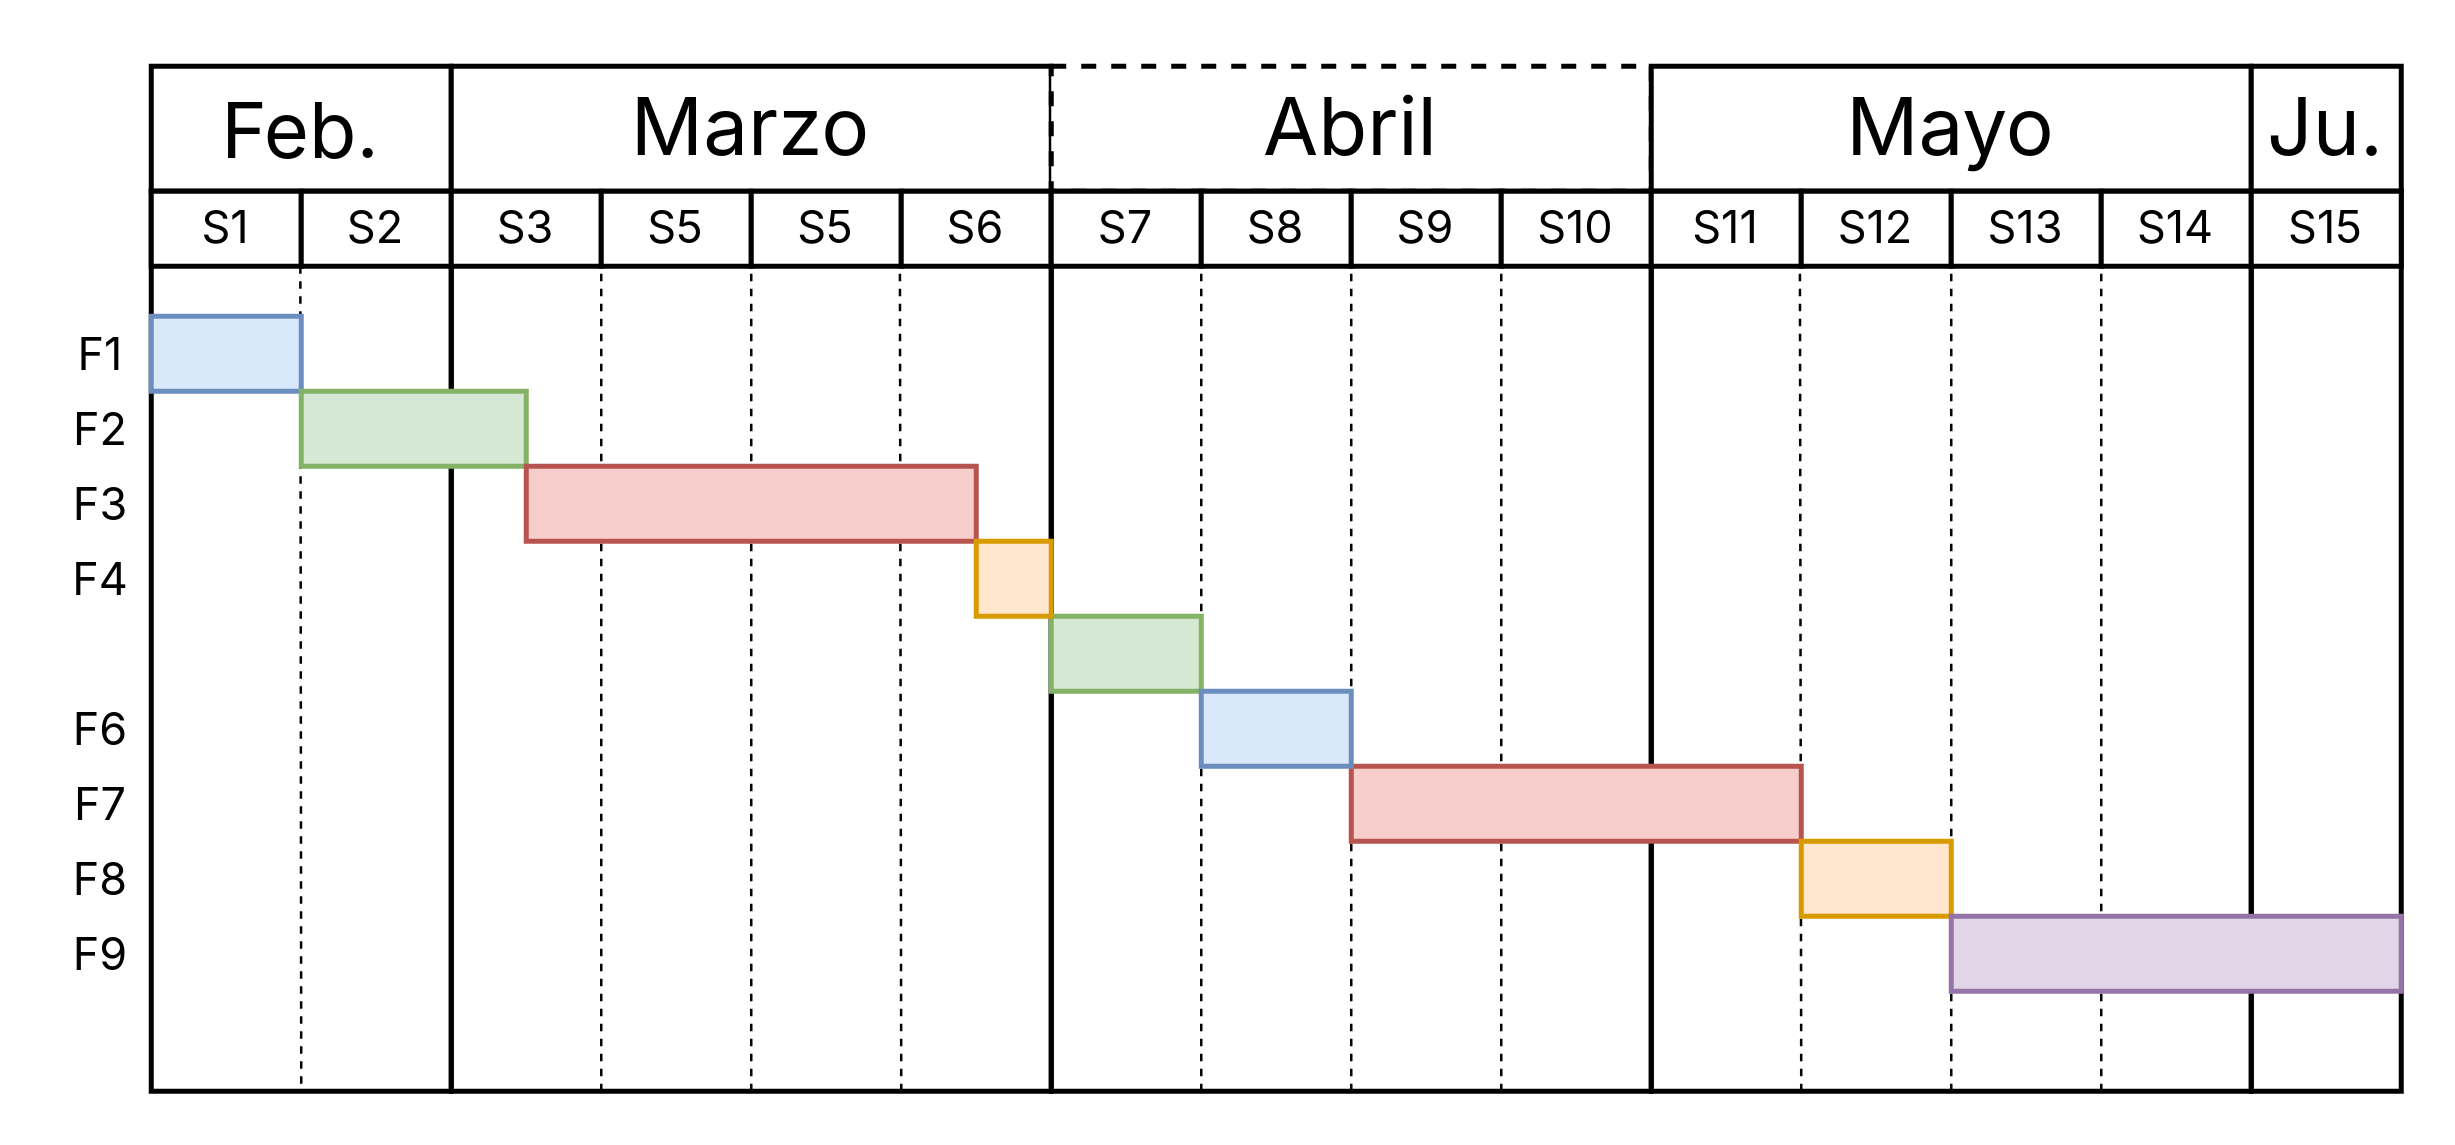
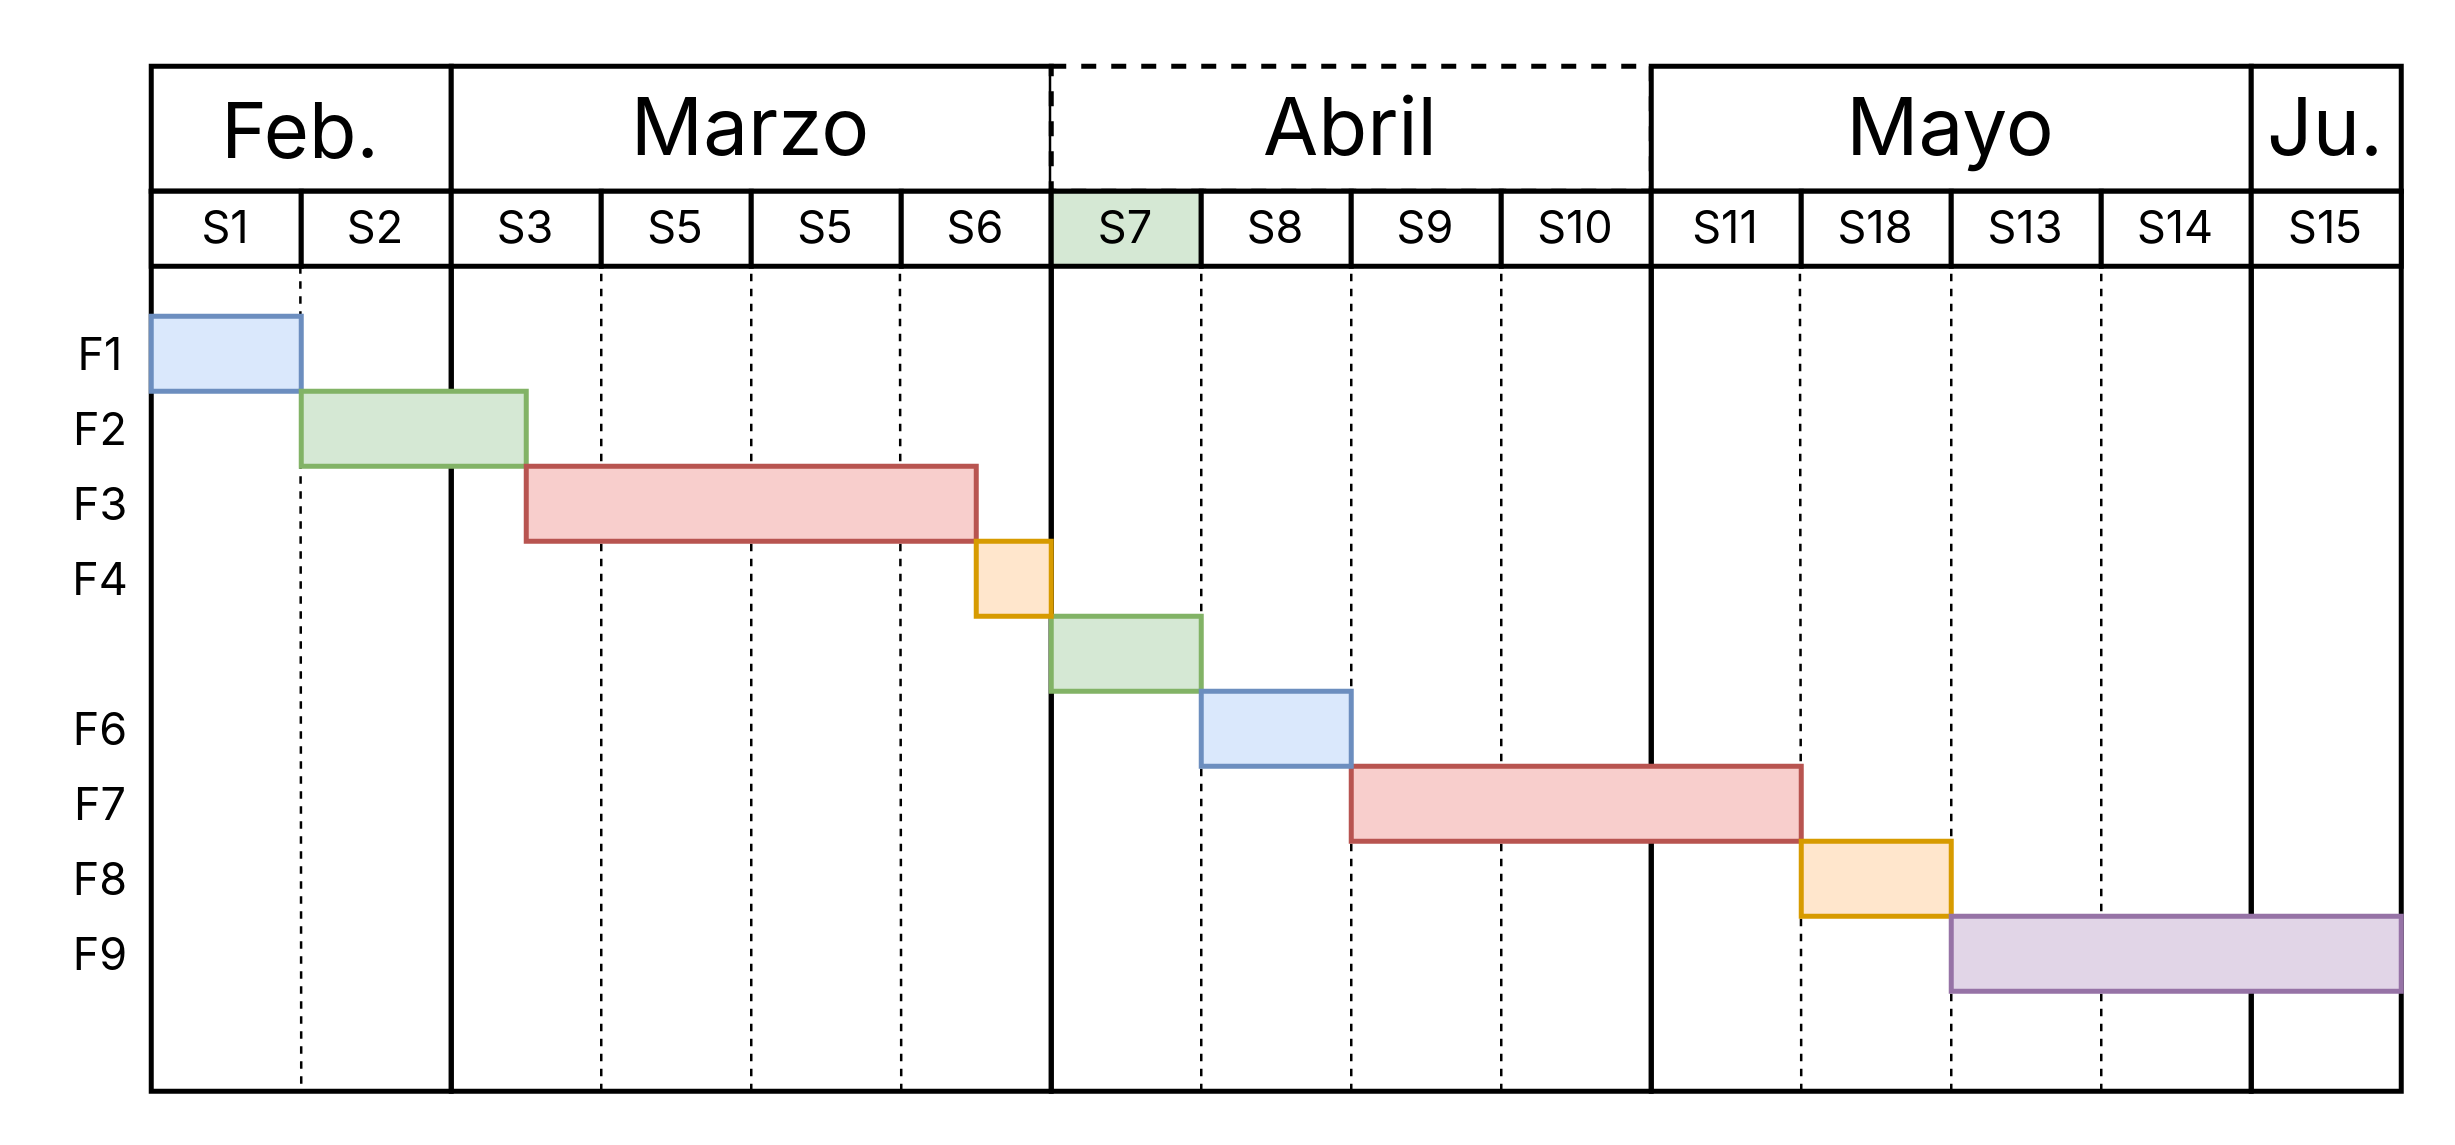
(1126, 229) -> (1126, 229)
(1876, 229) -> (1876, 229)
